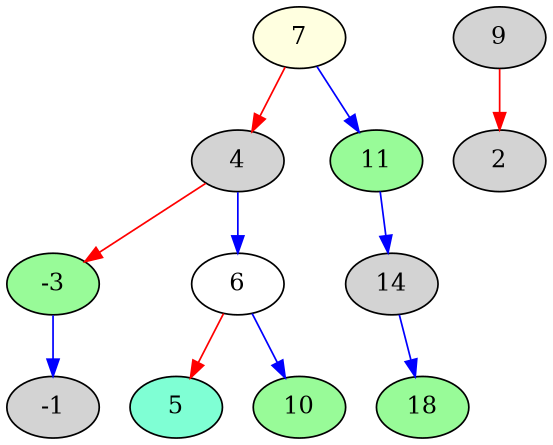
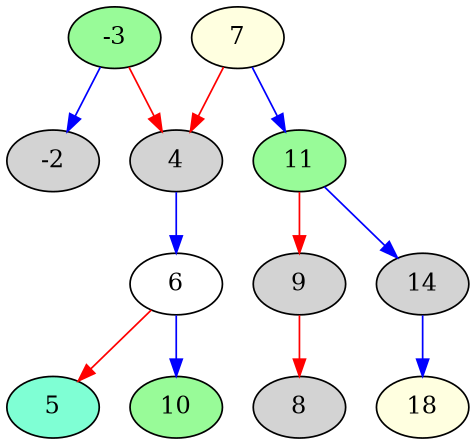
(500, 161) -> (299, 407)
none -> (299, 214)
(152, 218) -> (142, 92)
(53, 407) -> (53, 161)
(423, 407) -> (423, 407)
